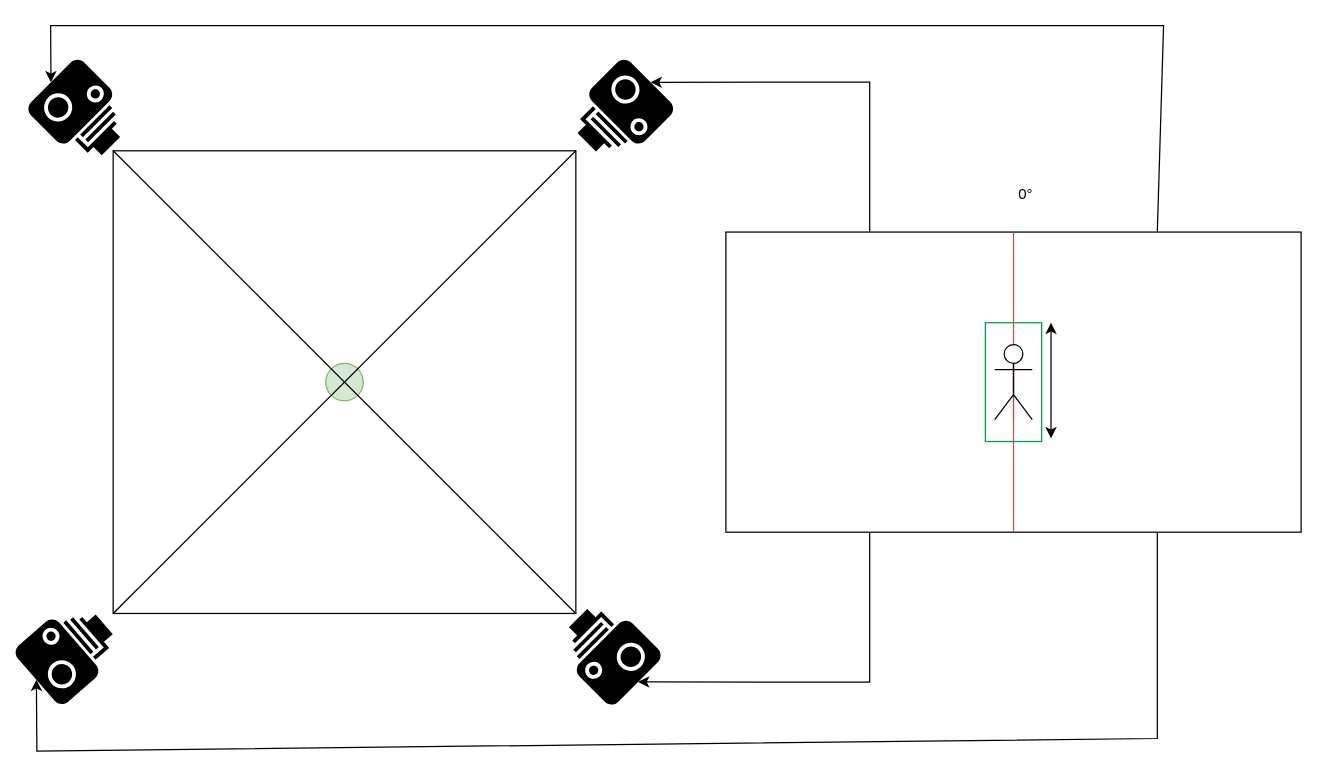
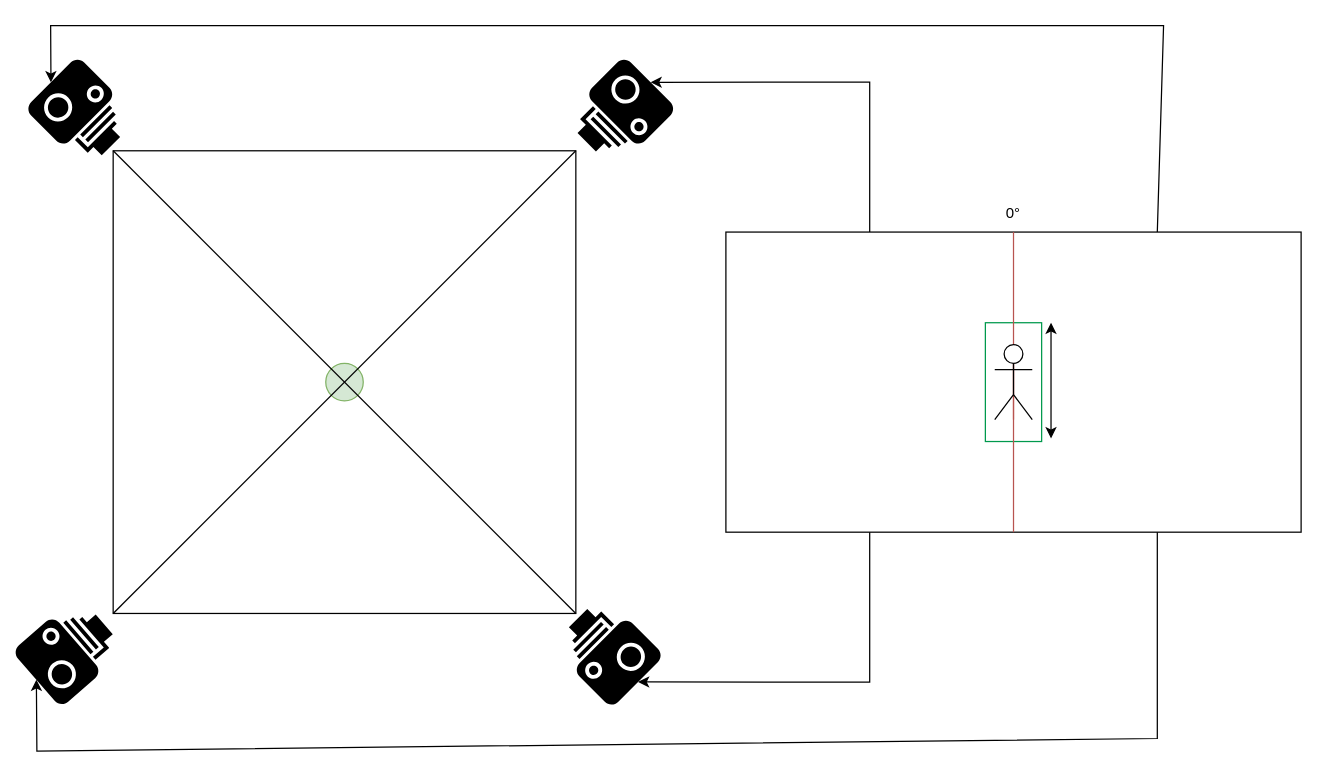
(1026, 194) -> (1013, 213)
